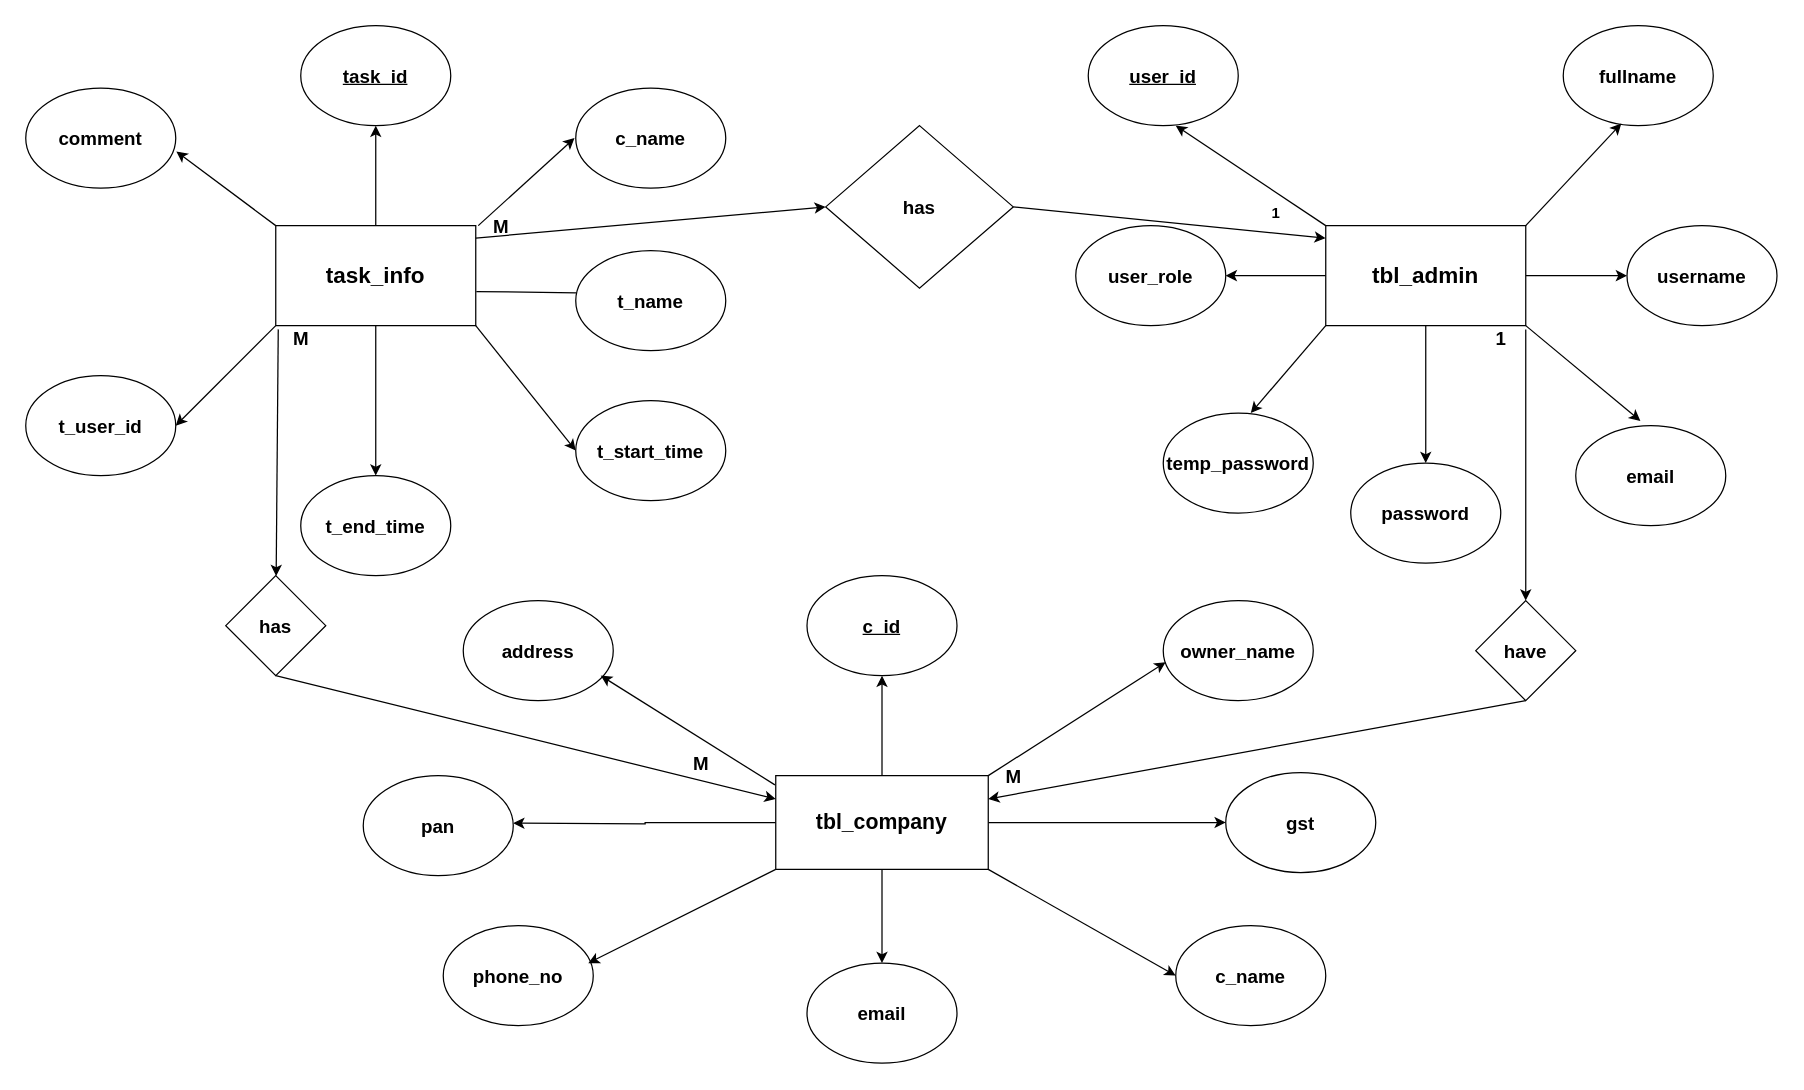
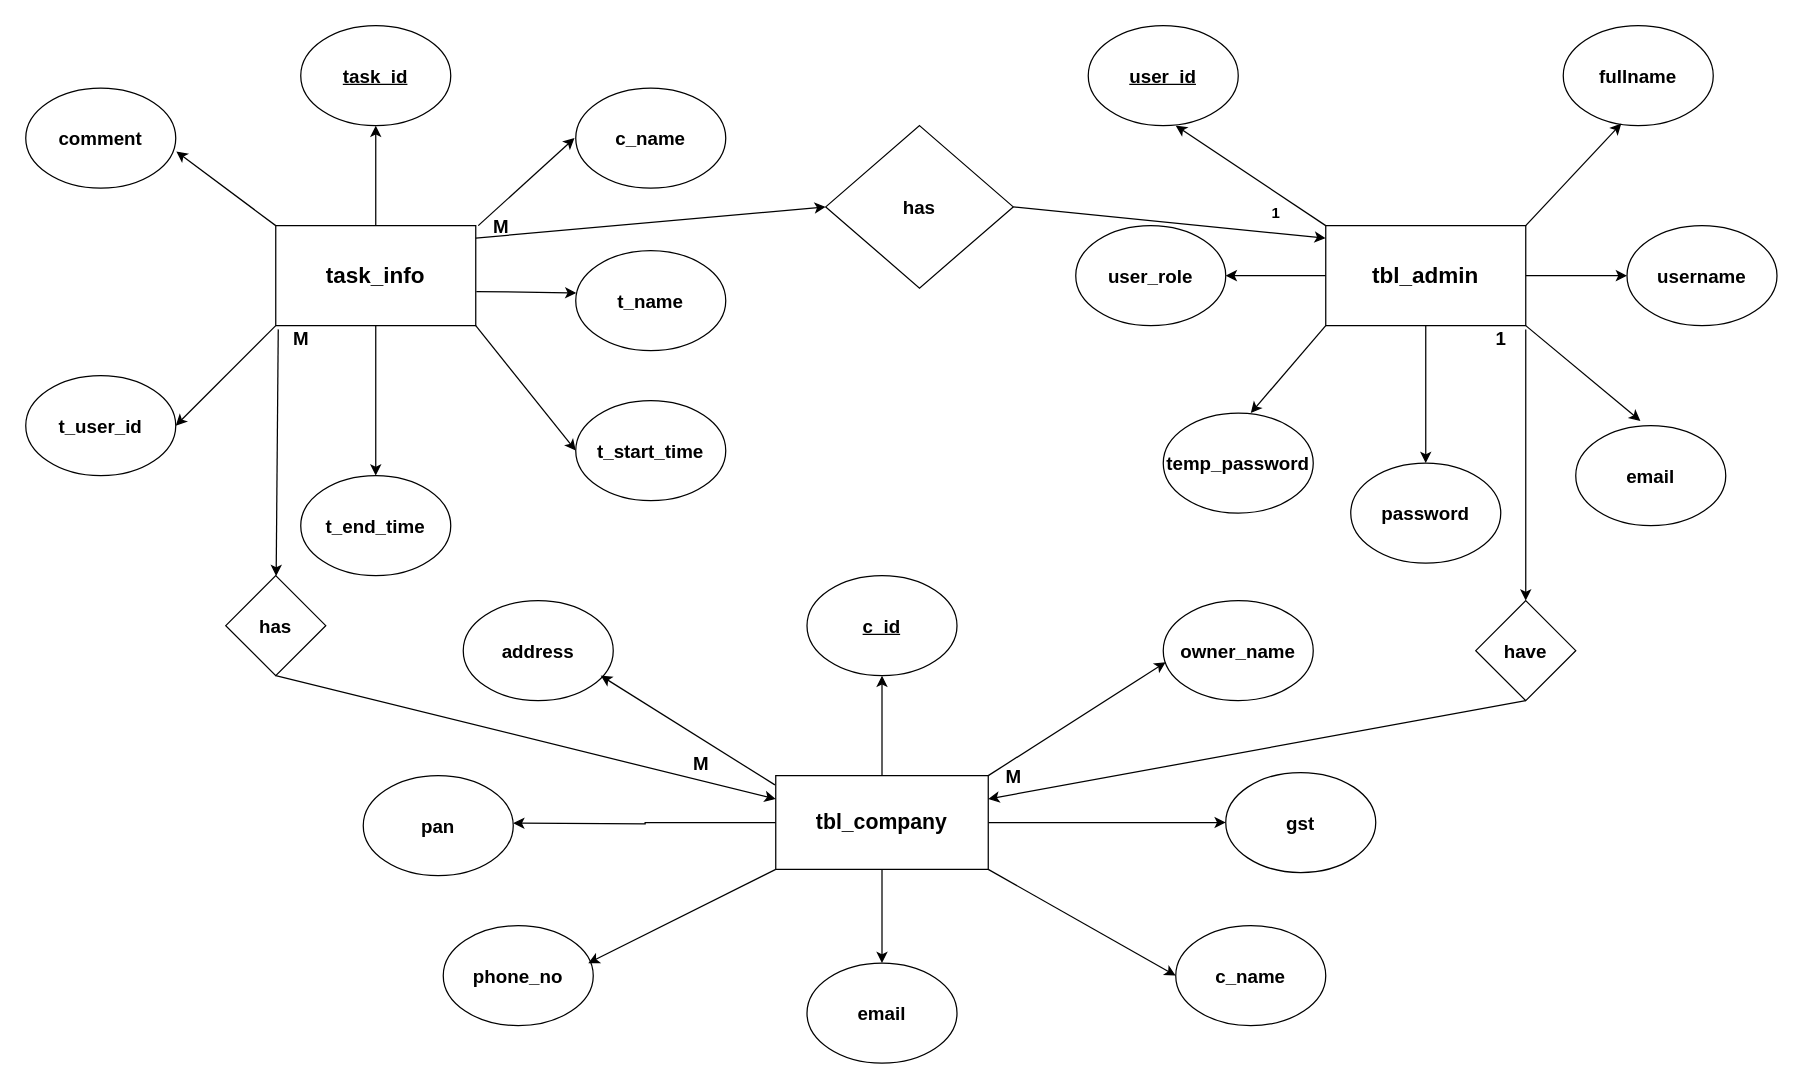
(569, 293) -> (566, 293)
